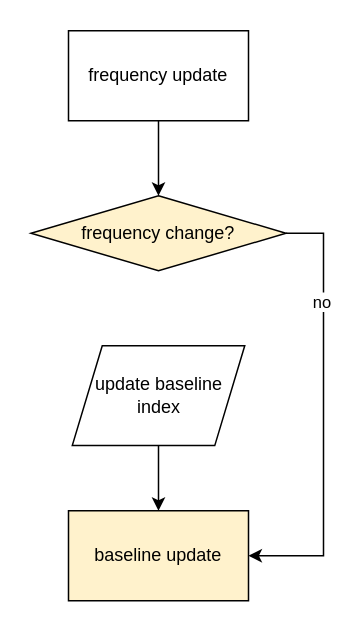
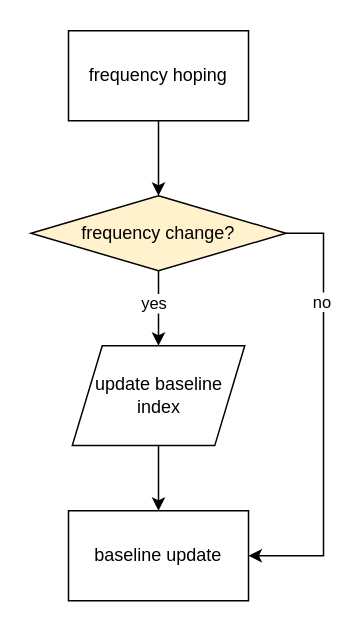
(158, 76) -> (158, 76)
none -> (158, 303)
(158, 556) -> (158, 556)
